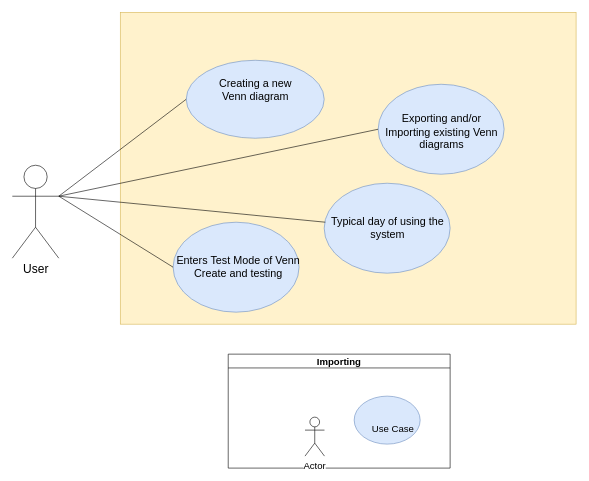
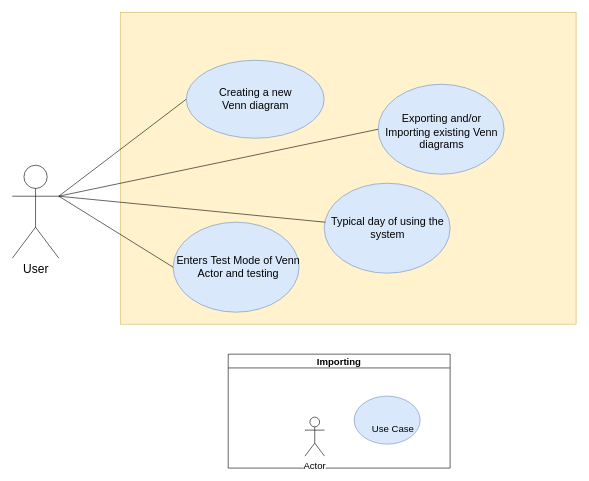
(255, 90) -> (255, 99)
(239, 267) -> (239, 267)
